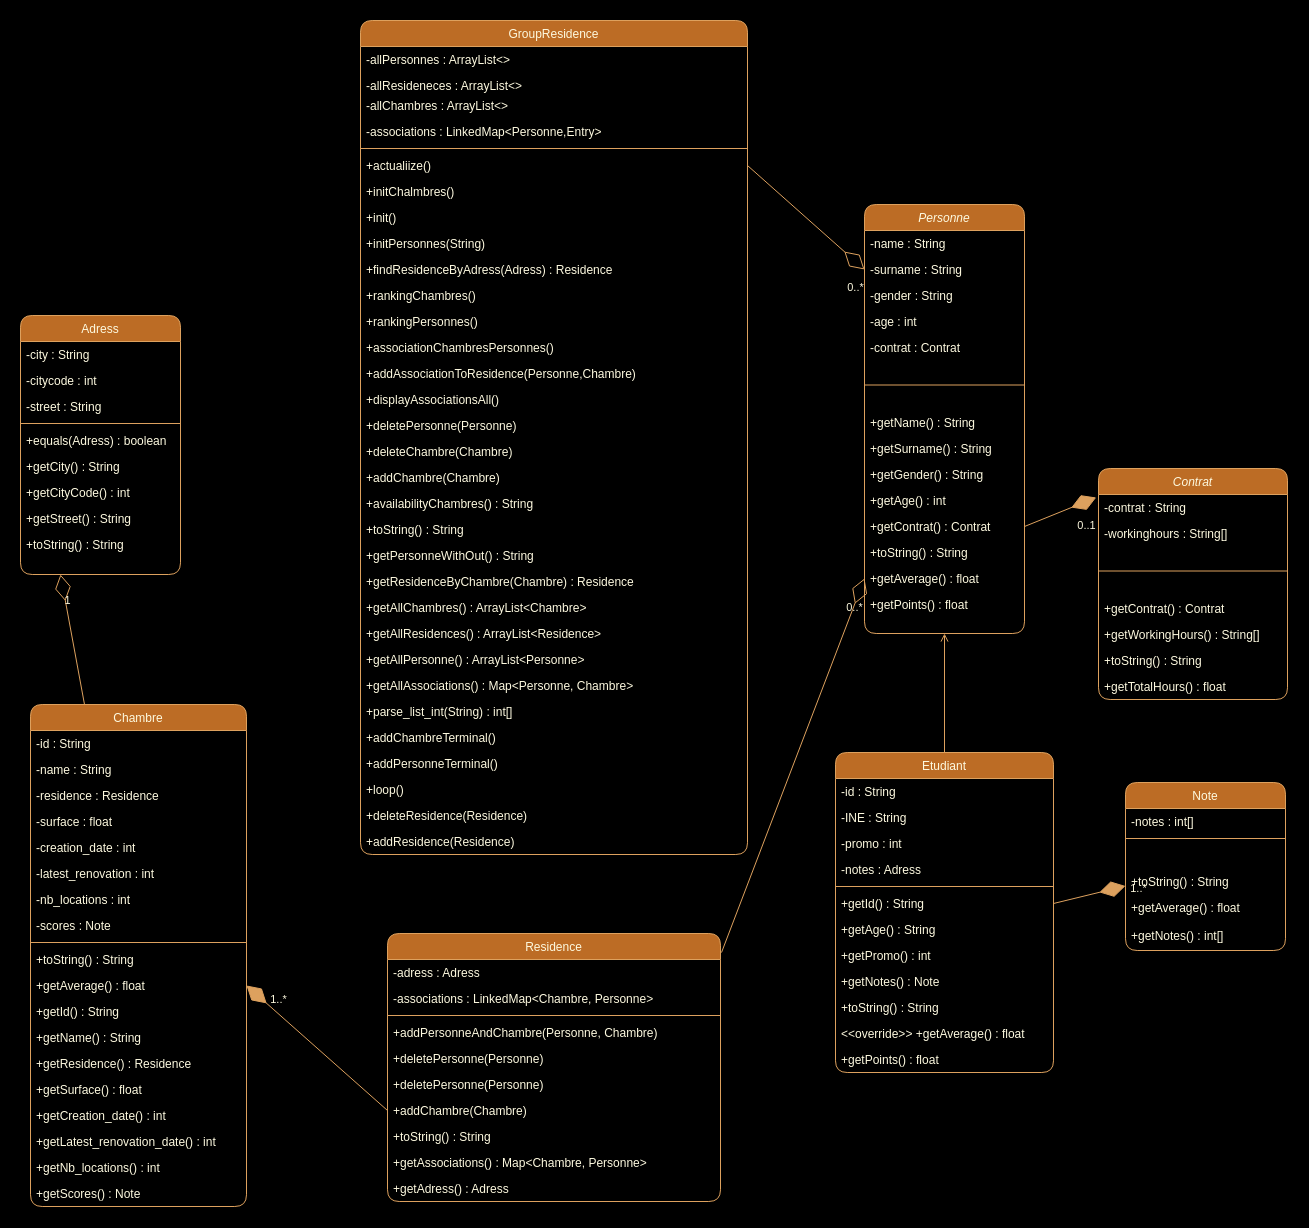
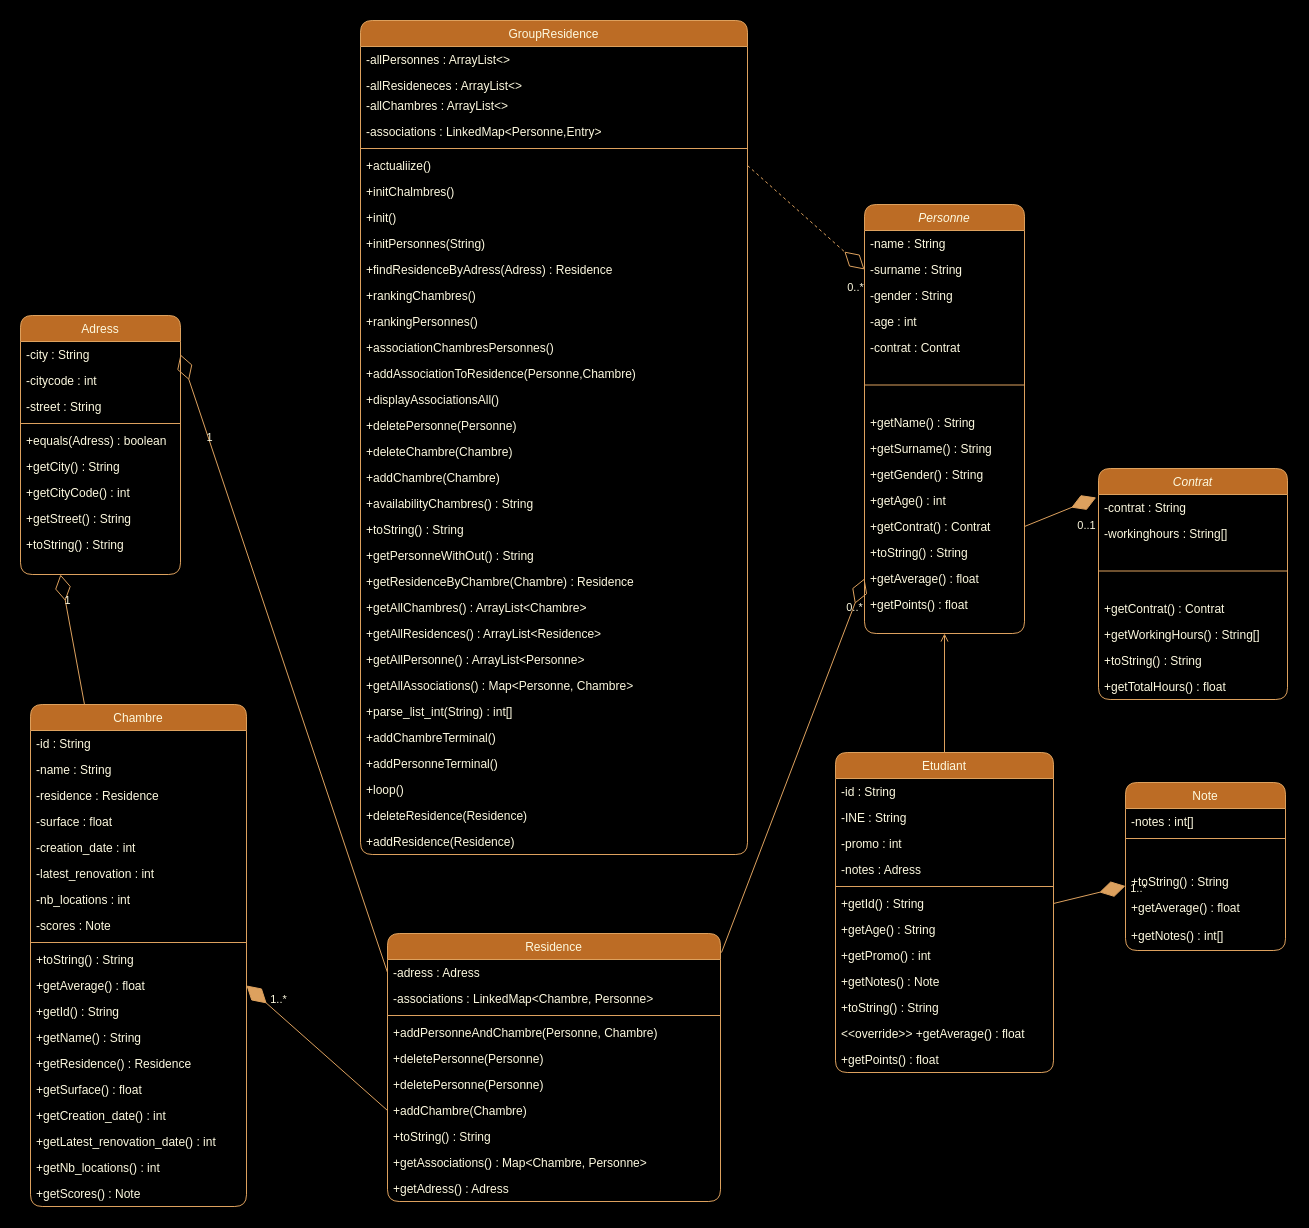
(797, 210) -> (797, 210)
none -> (287, 672)
